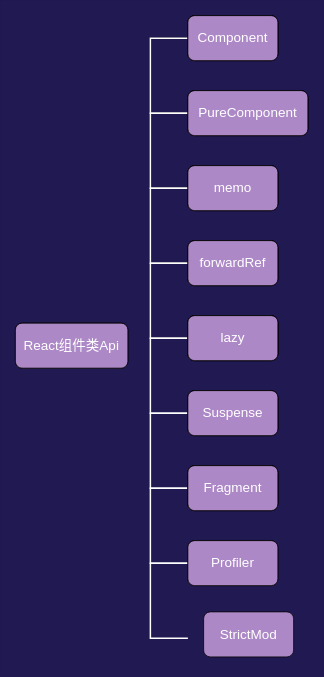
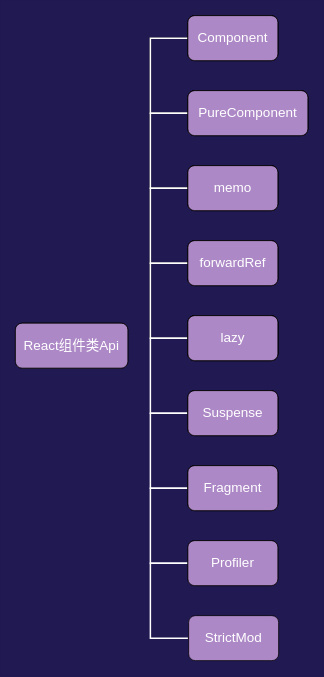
(249, 634) -> (234, 638)
